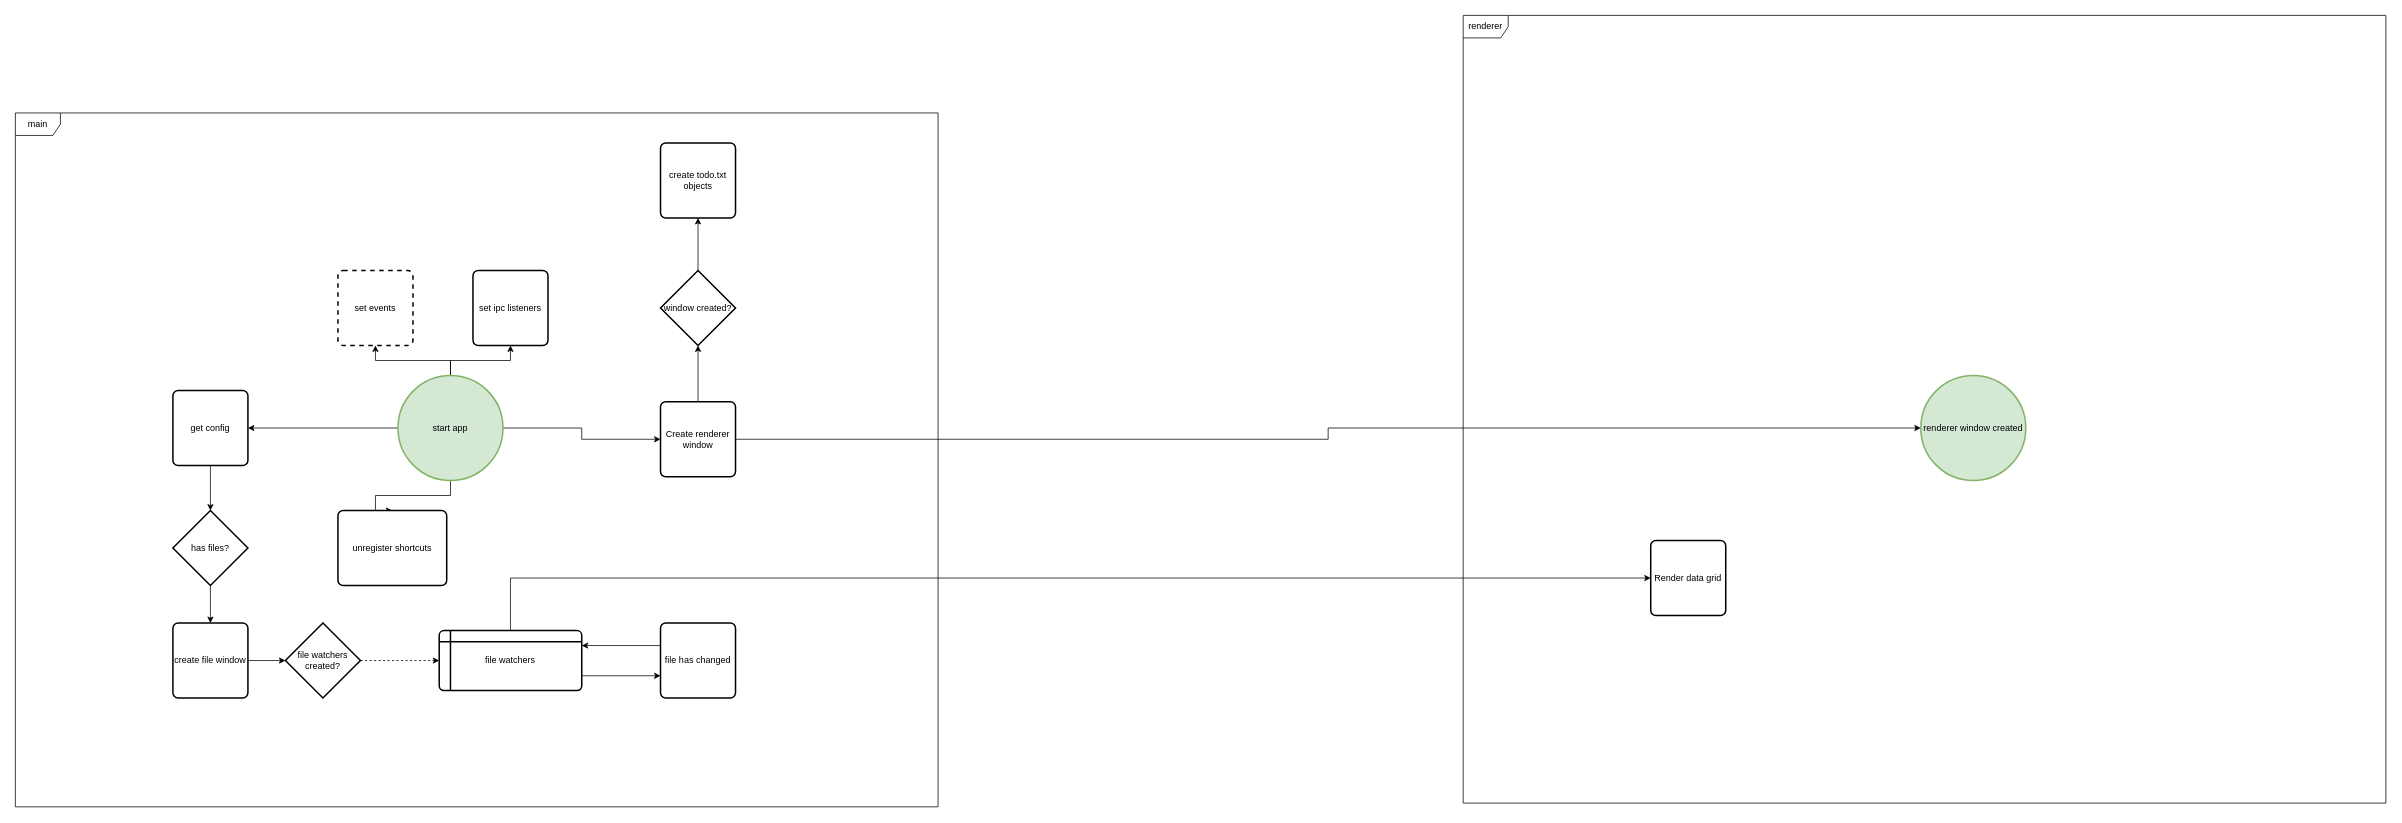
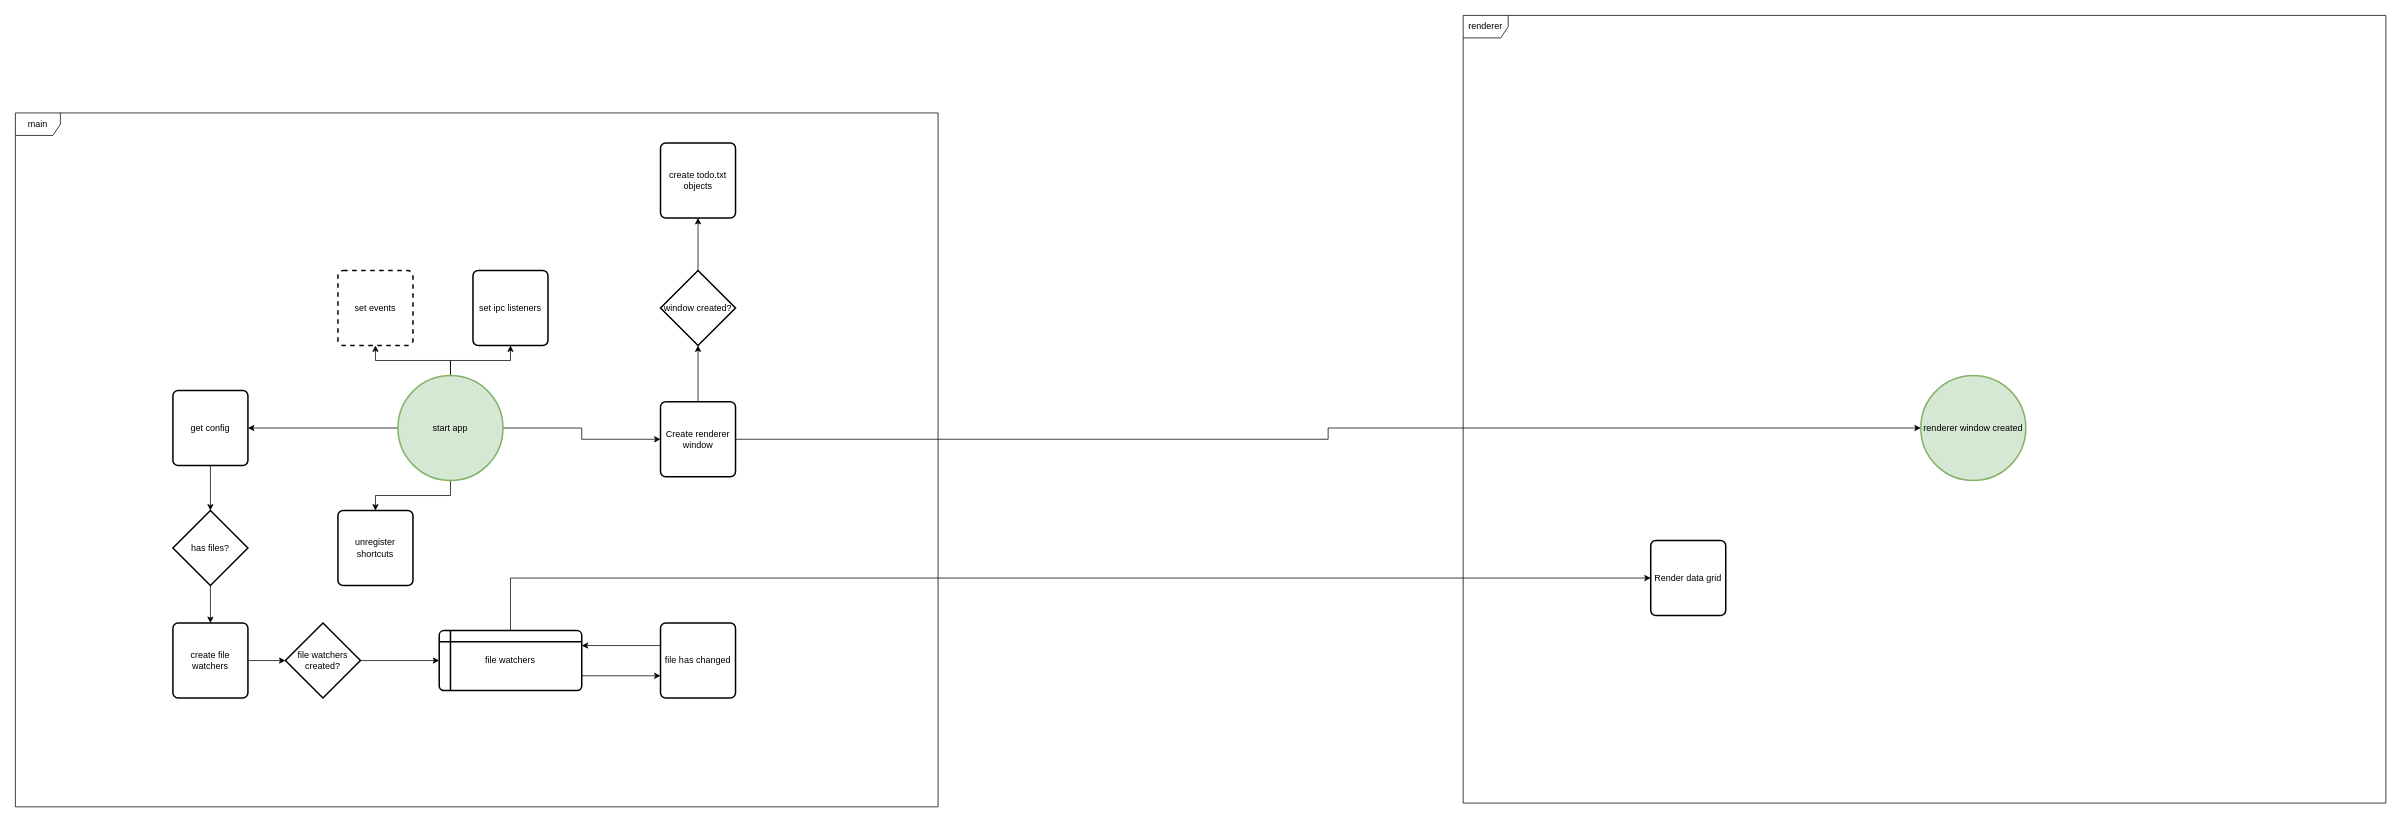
(392, 548) -> (375, 548)
(210, 660) -> (210, 660)
(397, 660) -> (397, 660)
